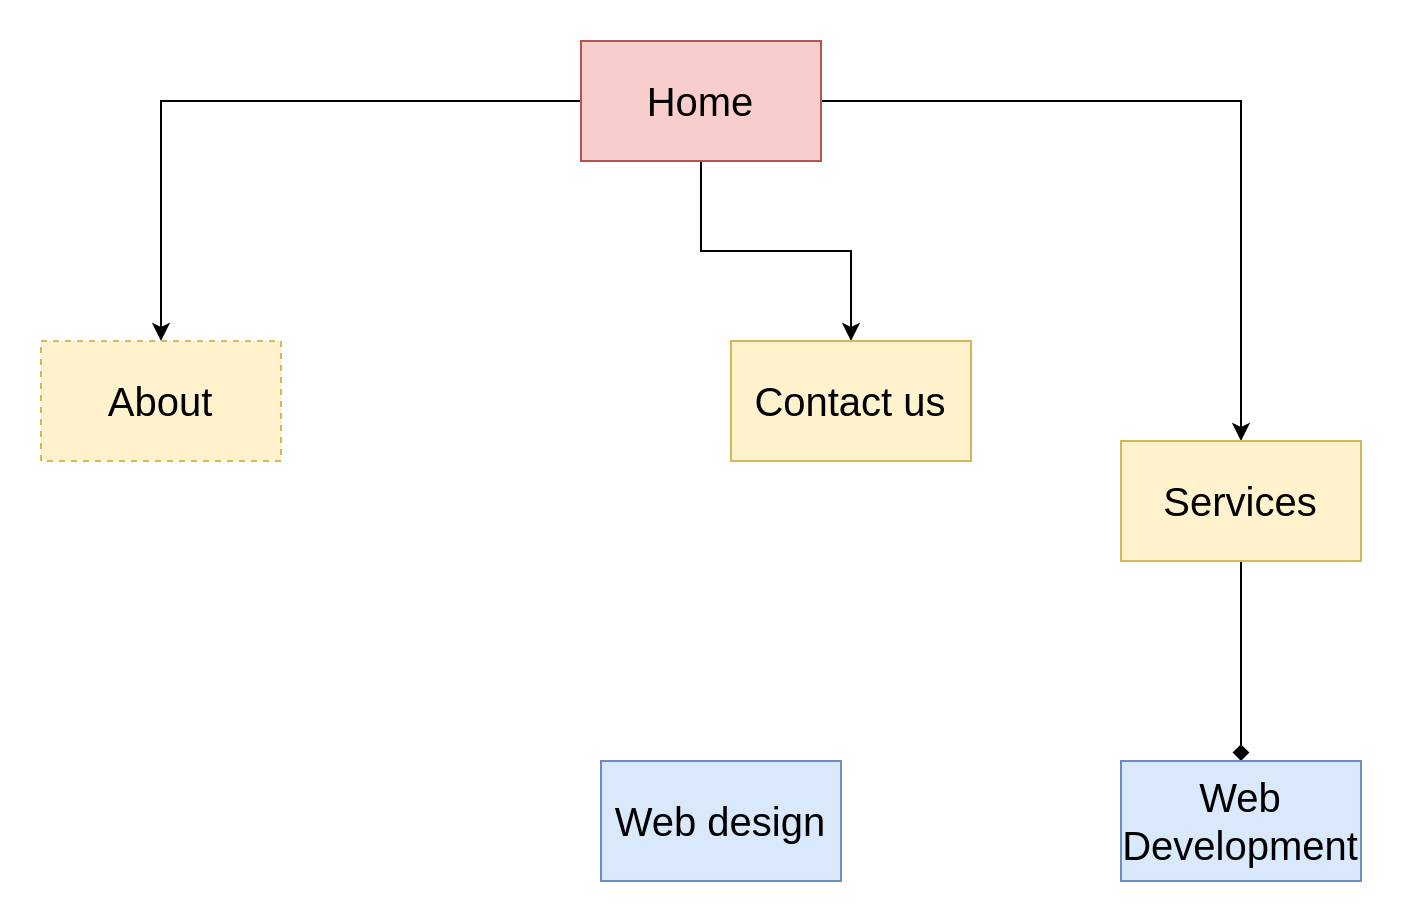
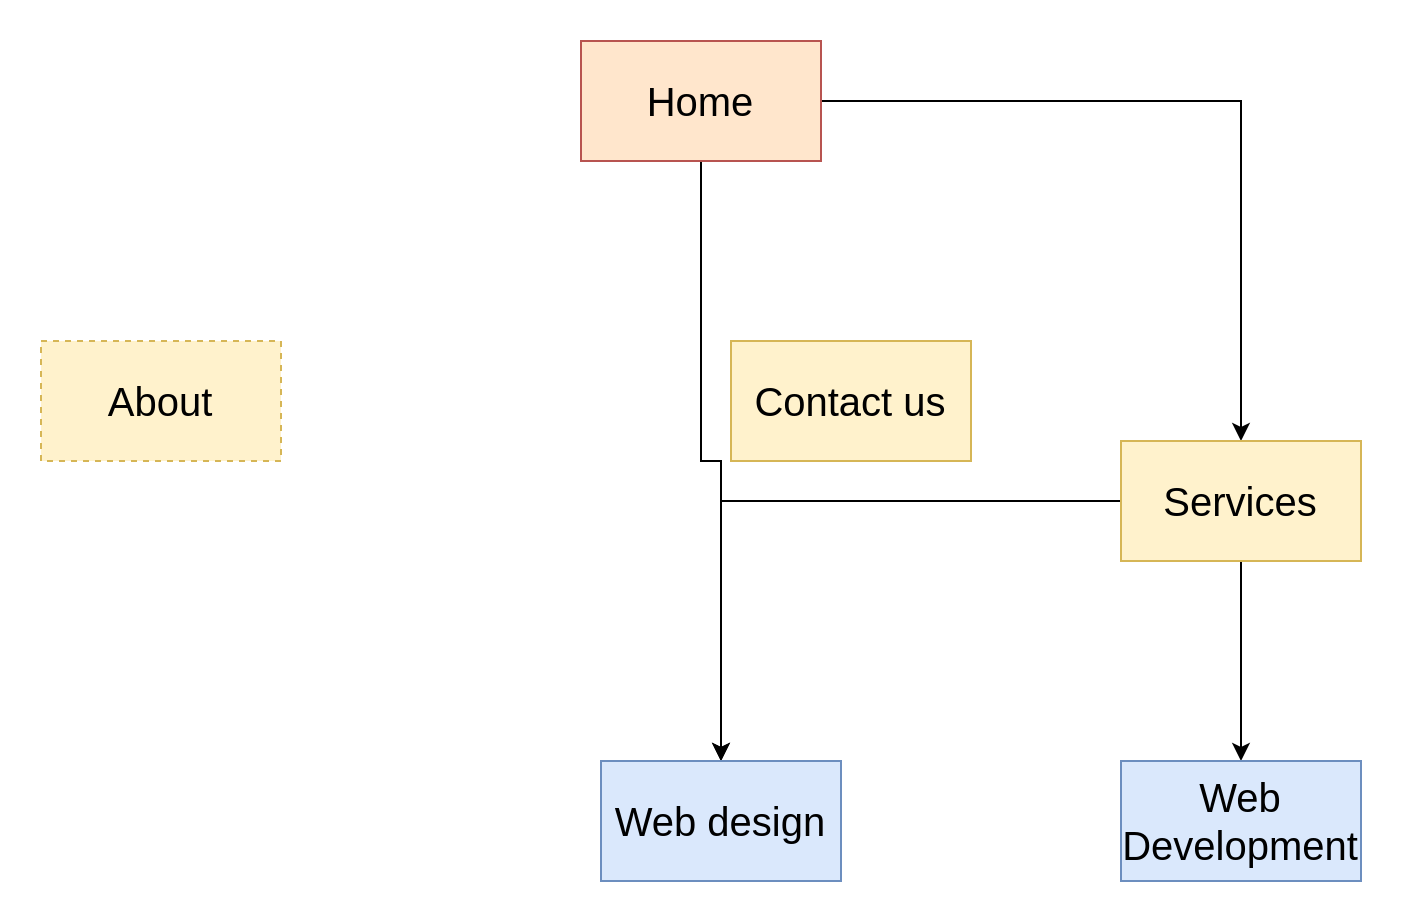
(258, 101) -> none
(701, 101) -> (701, 101)
(813, 251) -> (701, 382)
none -> (923, 501)
(1241, 745) -> (1241, 746)
